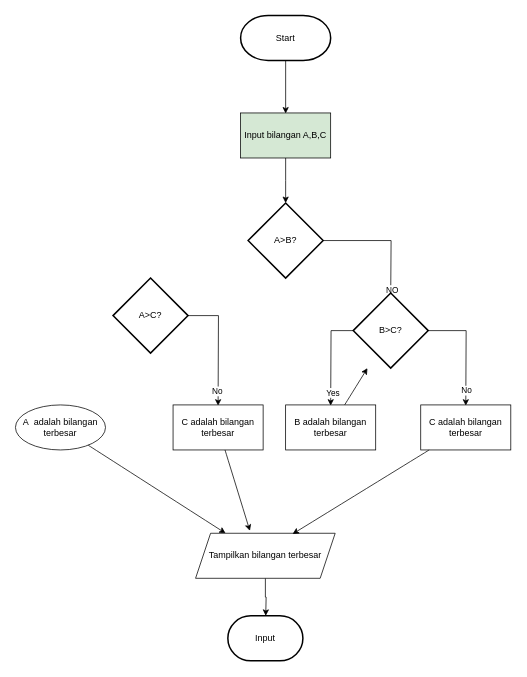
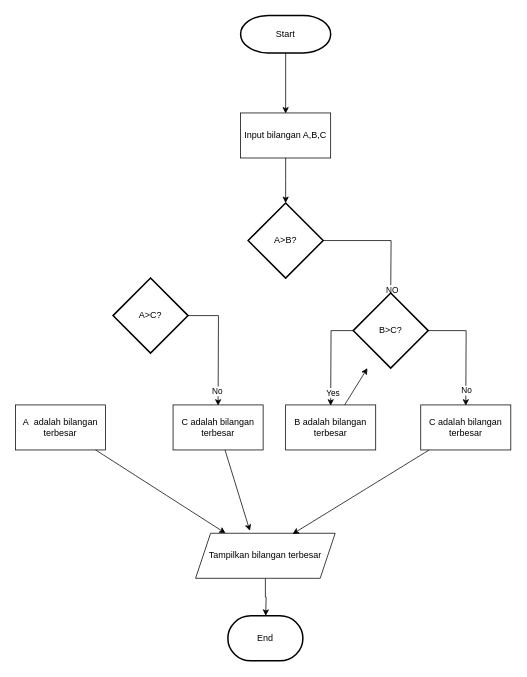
(285, 38) -> (285, 34)
(285, 135) -> (285, 135)
(60, 427) -> (60, 427)
(265, 638) -> (265, 638)
